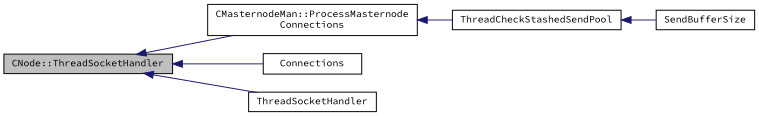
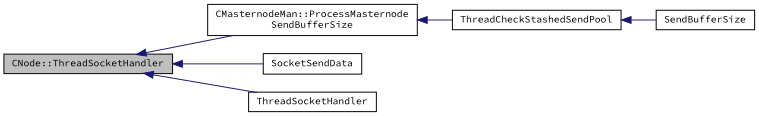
(312, 20) -> (312, 20)
(312, 64) -> (312, 64)
